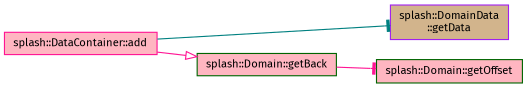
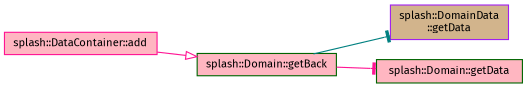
(271, 33) -> (349, 46)
(449, 71) -> (449, 71)
